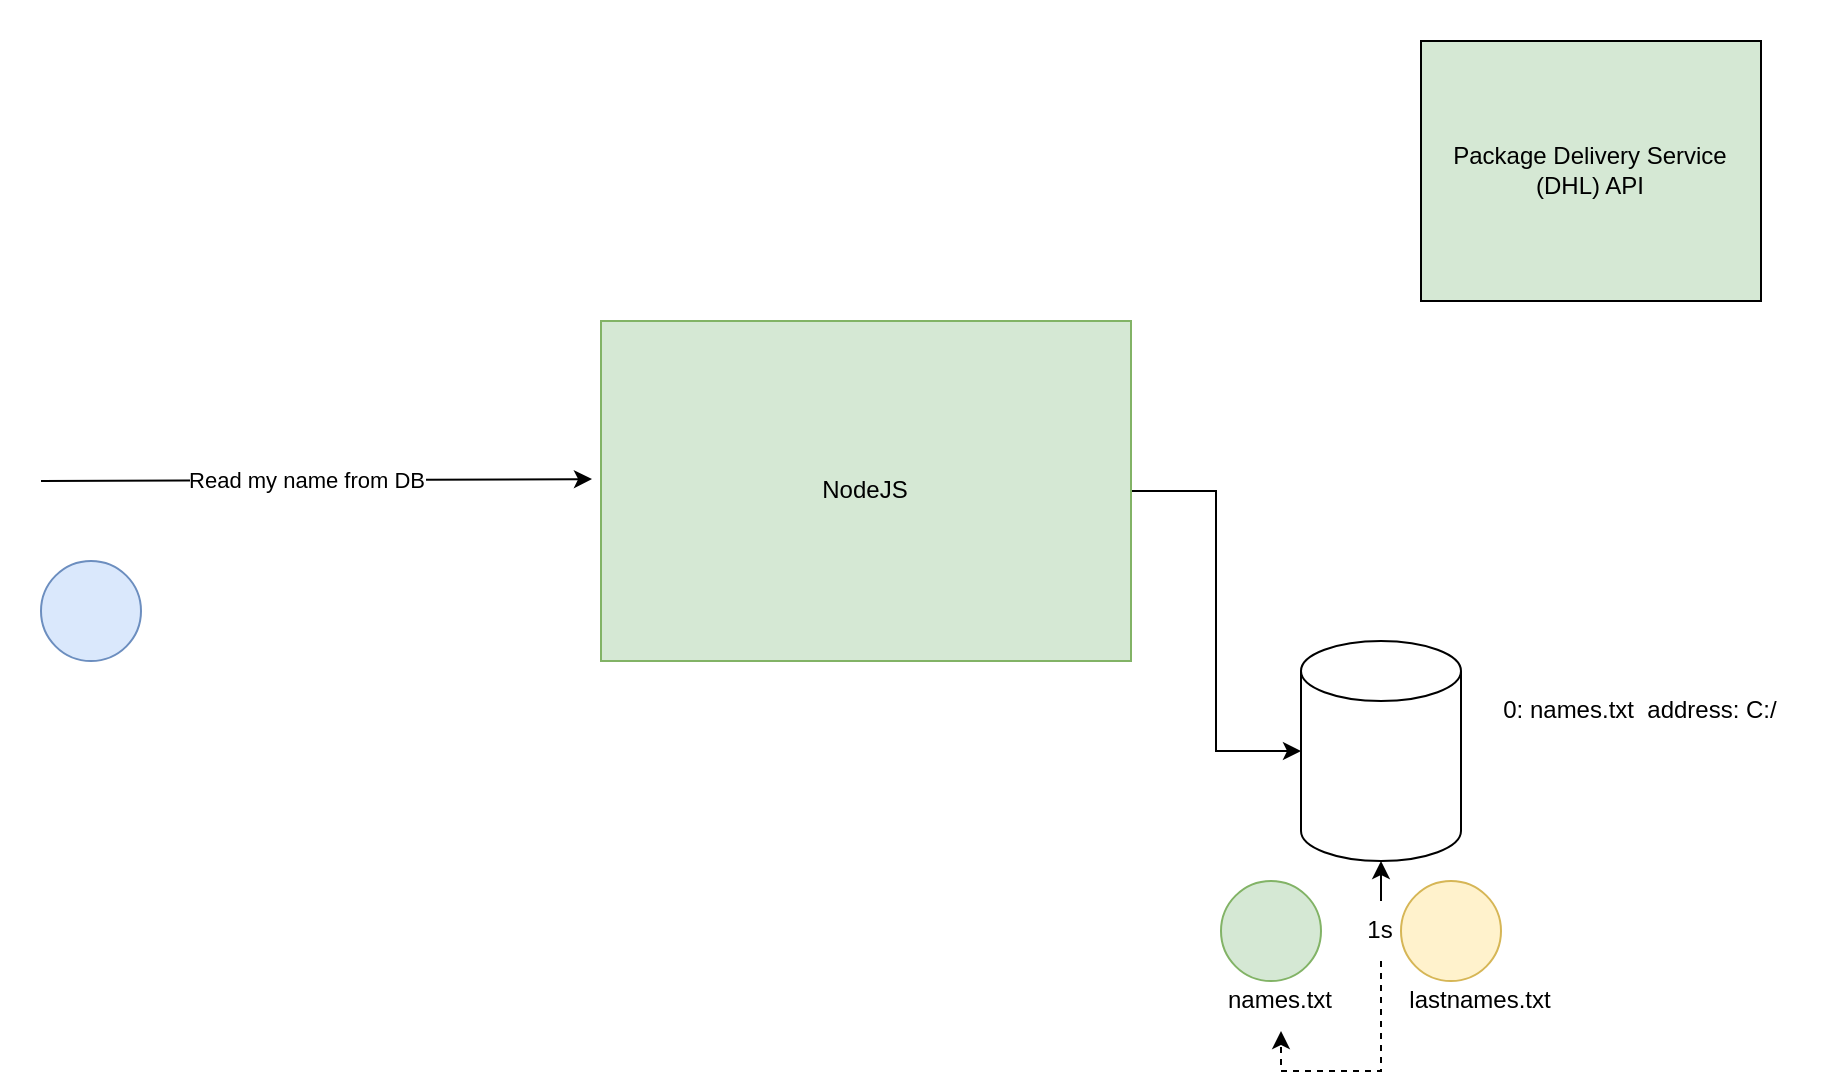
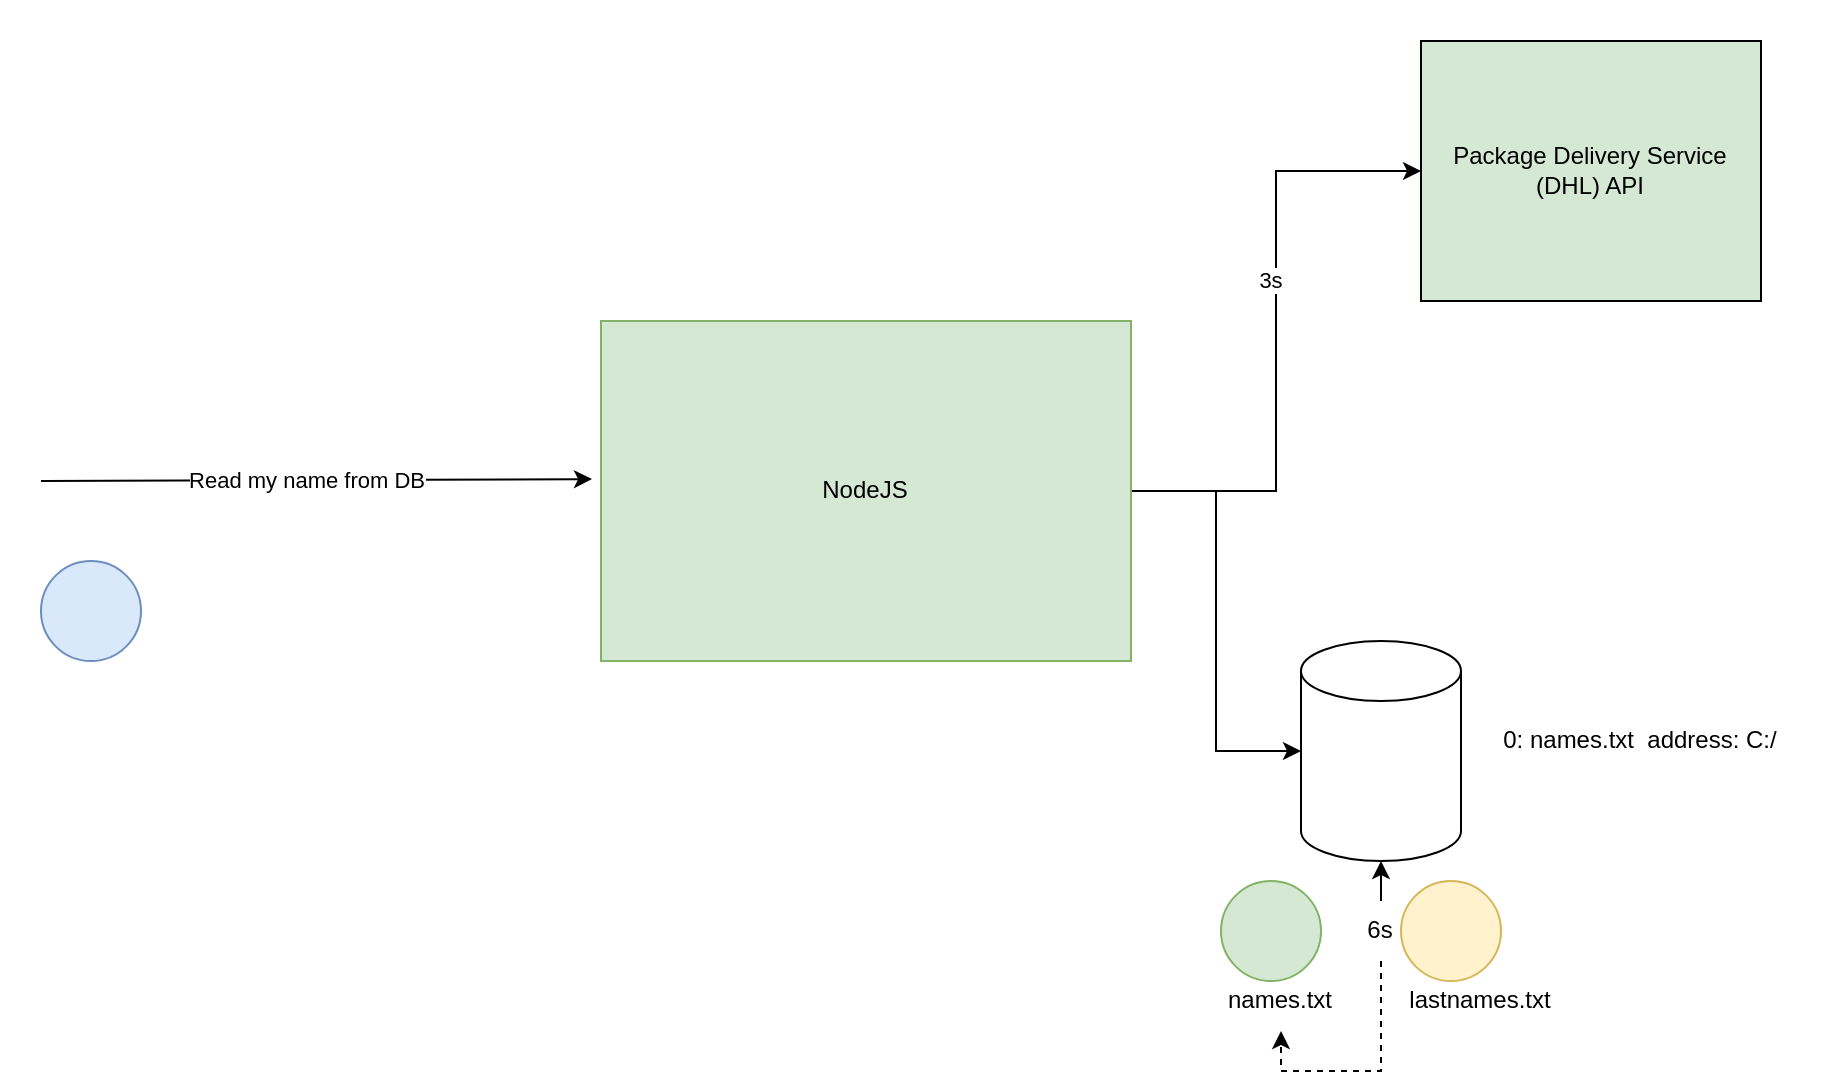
none -> (1276, 293)
(1641, 711) -> (1641, 741)
(1381, 931) -> (1381, 931)
